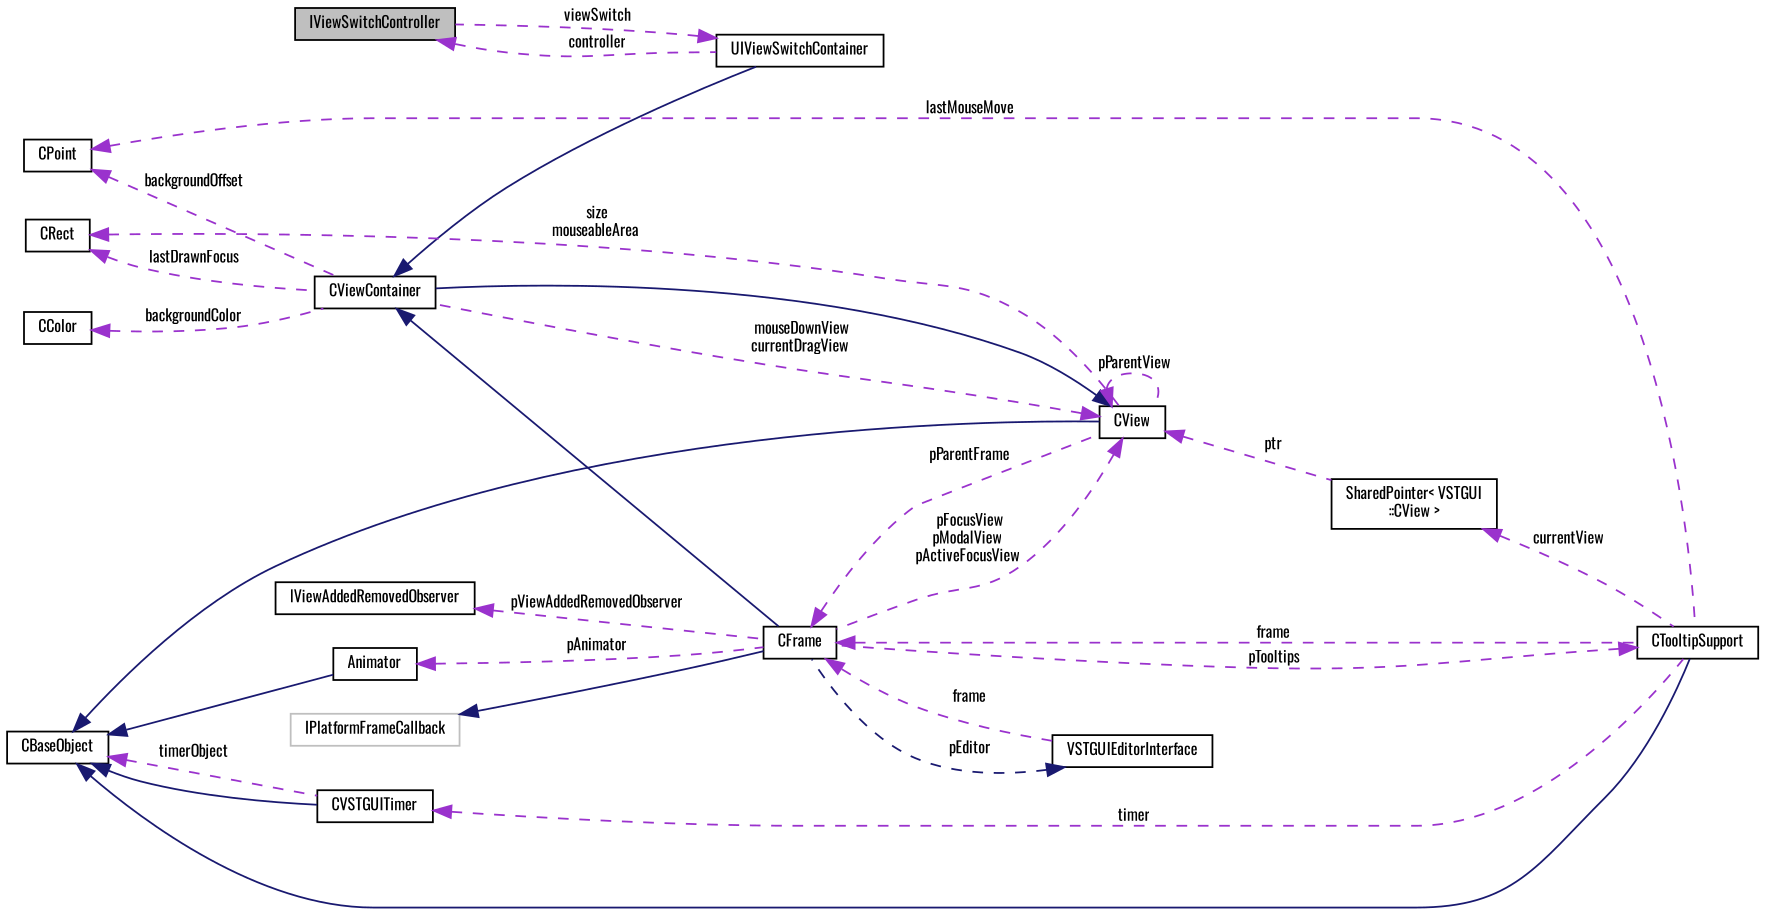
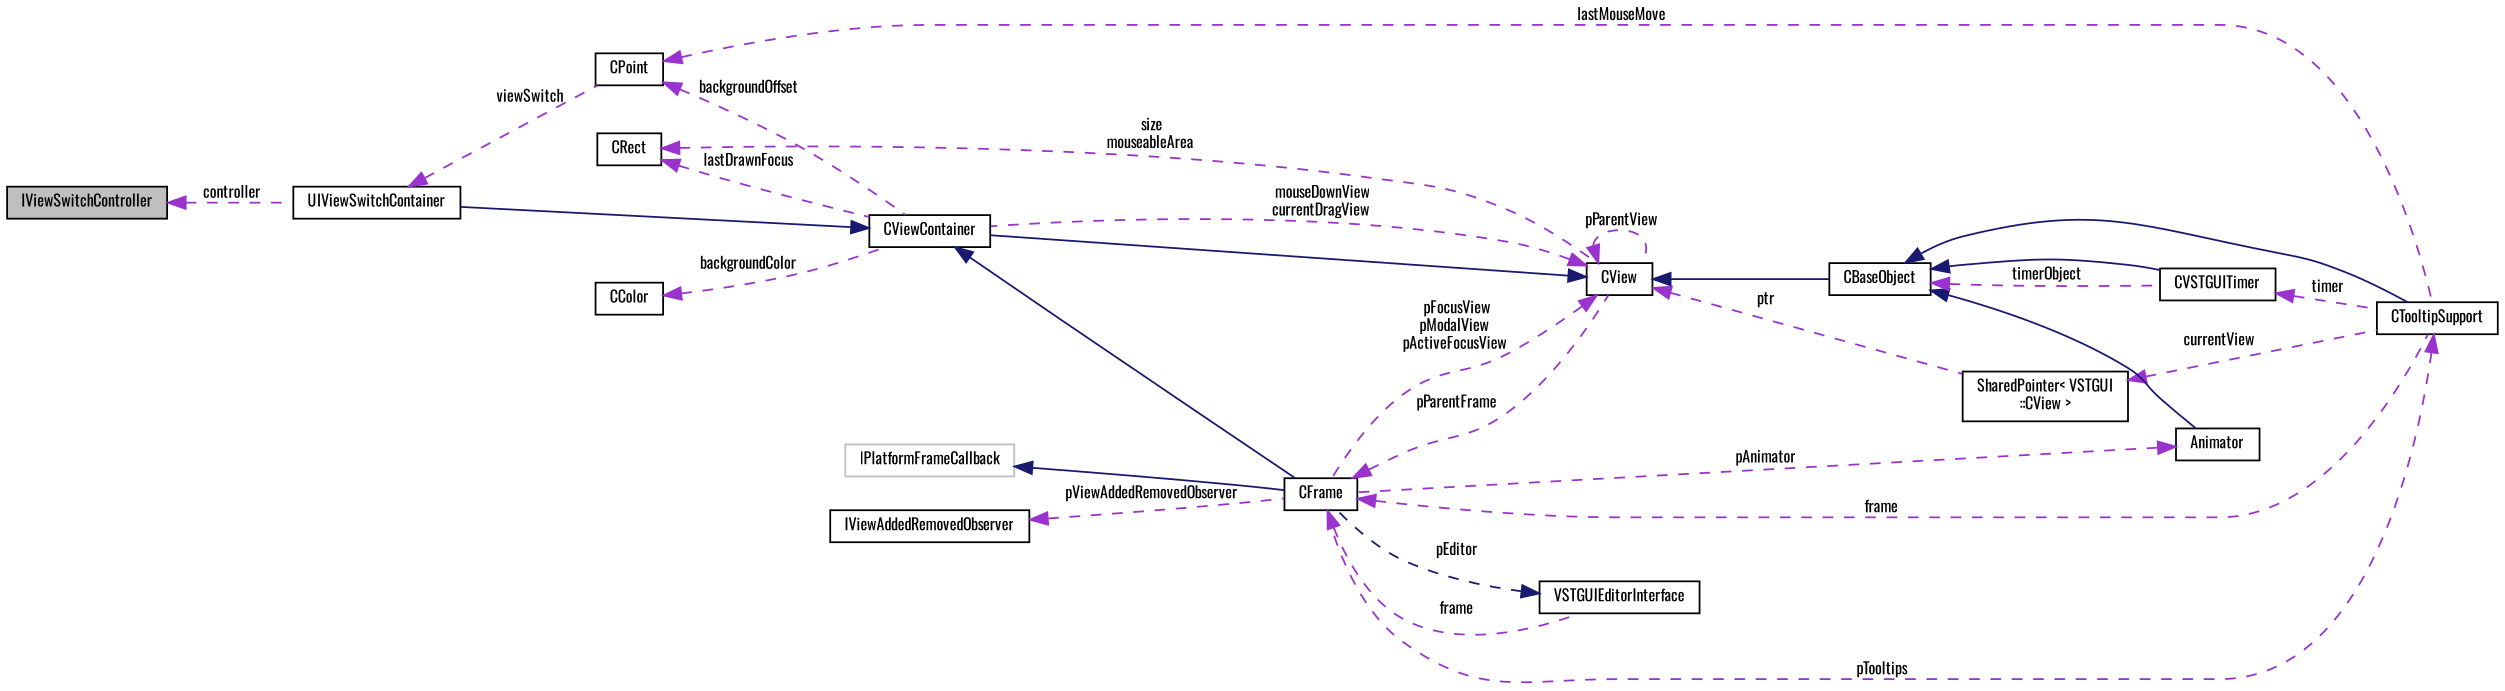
(577, 28) -> (511, 132)
(560, 475) -> (1750, 279)
